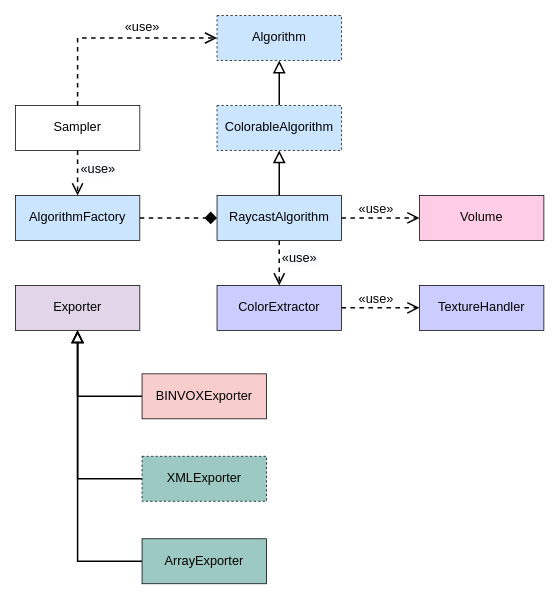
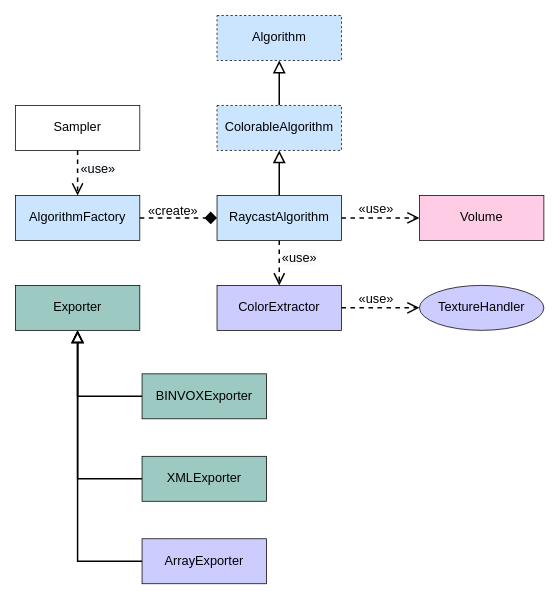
(112, 38) -> none
none -> (173, 231)
(78, 308) -> (78, 308)
(482, 308) -> (482, 308)
(204, 396) -> (204, 396)
(204, 479) -> (204, 479)
(204, 561) -> (204, 561)
